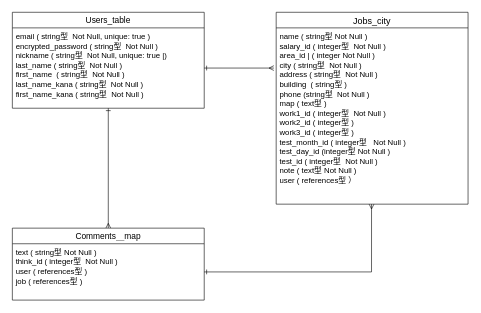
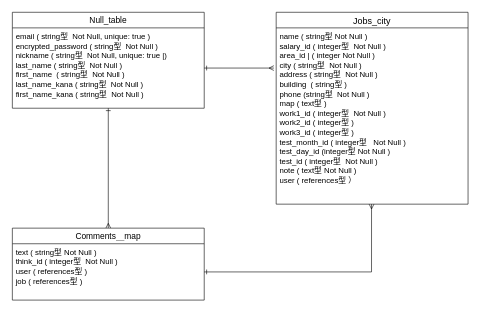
(108, 21) -> (108, 21)
